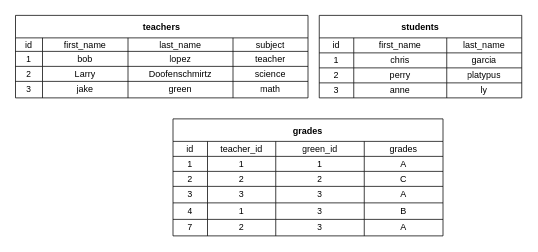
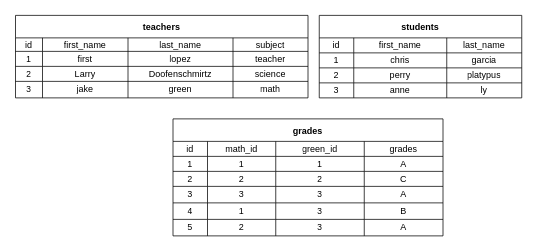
(85, 59) -> (85, 59)
(242, 149) -> (242, 149)
(190, 228) -> (190, 228)
